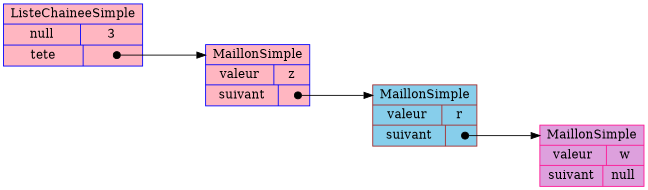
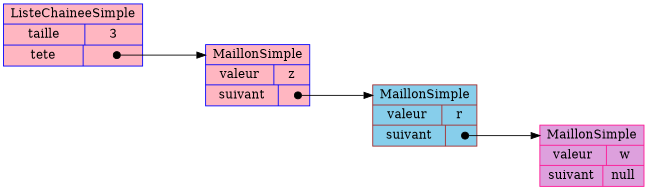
(42, 34) -> (44, 34)
